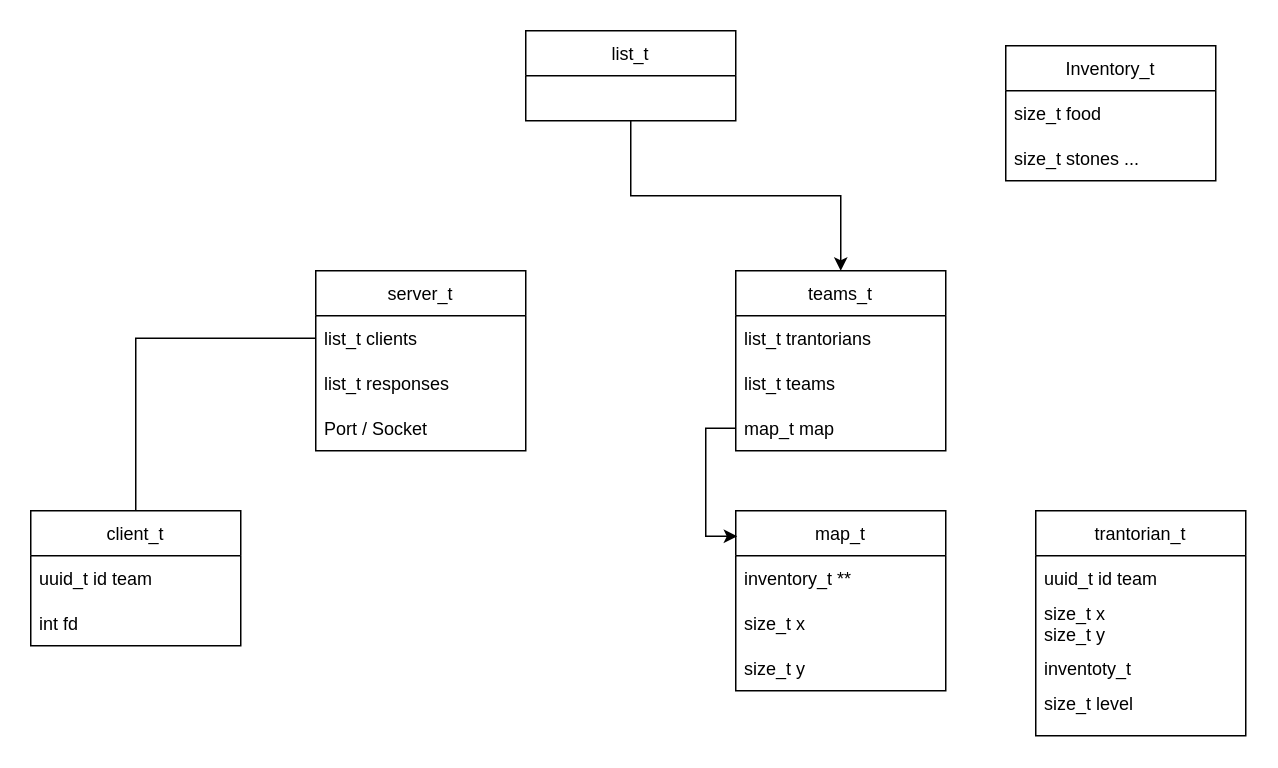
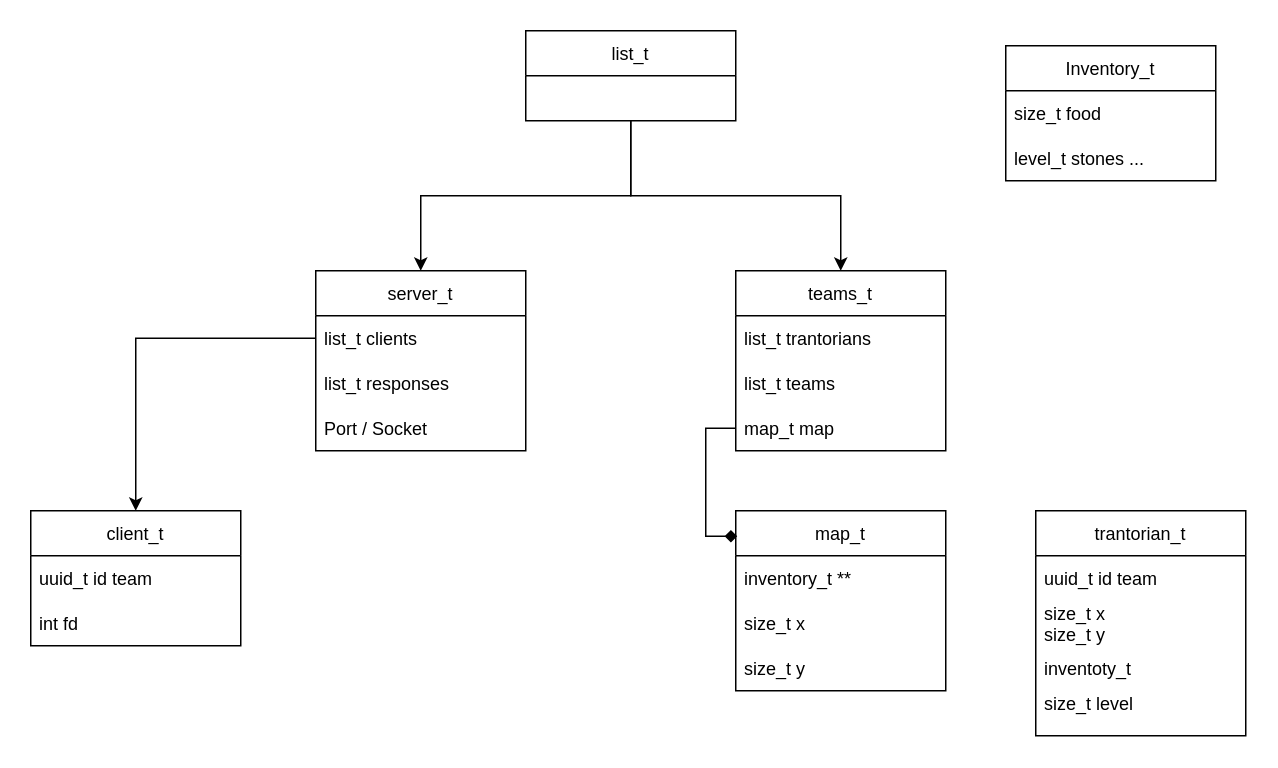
(1086, 159) -> (1088, 159)
none -> (493, 196)
(136, 503) -> (136, 499)
(726, 536) -> (725, 536)
